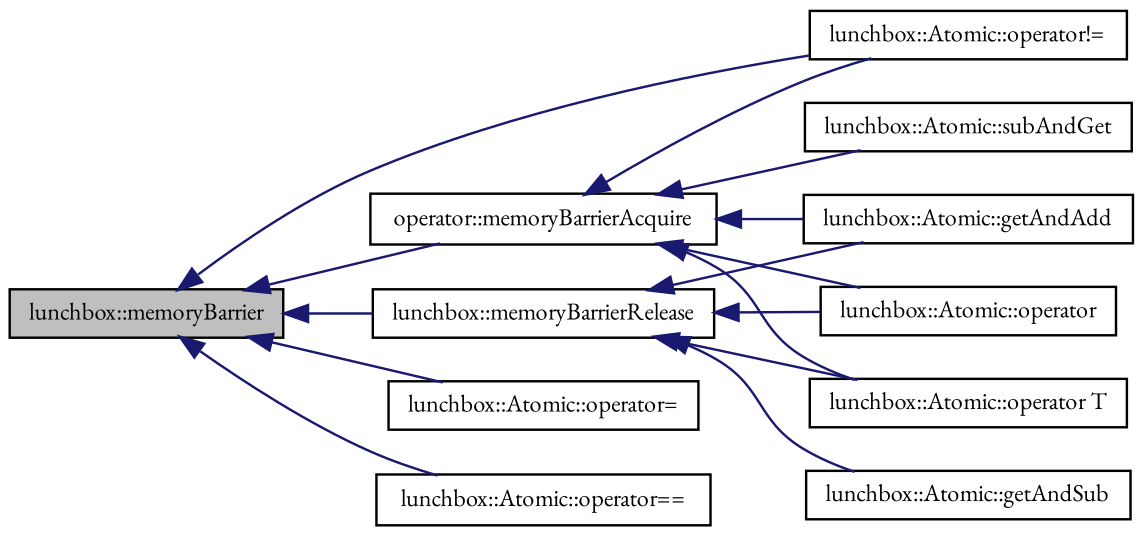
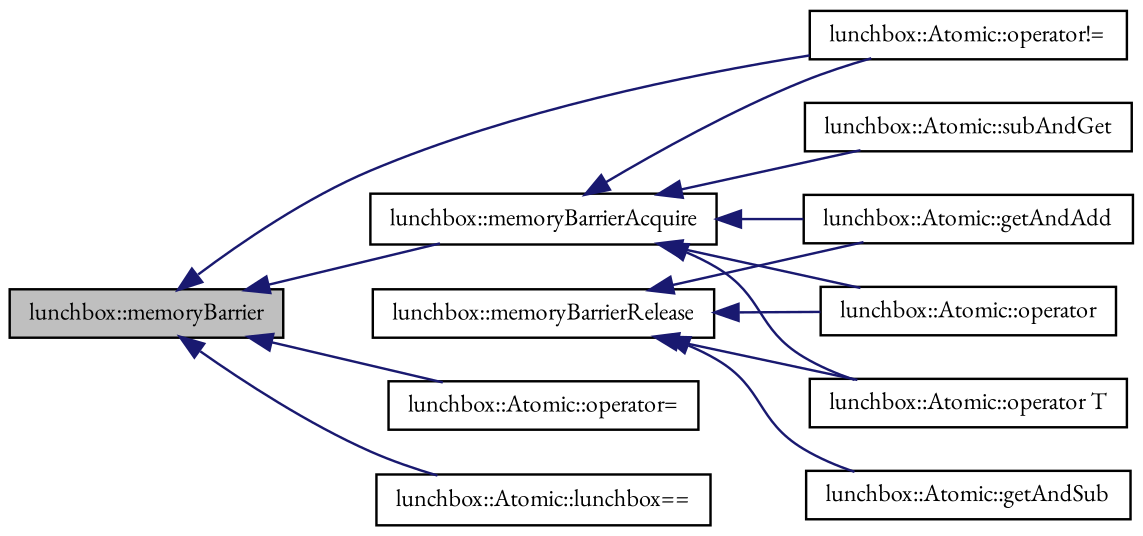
(543, 219) -> (543, 219)
(340, 313) -> none
(543, 500) -> (543, 500)
